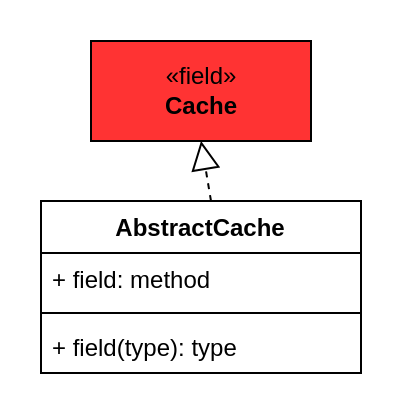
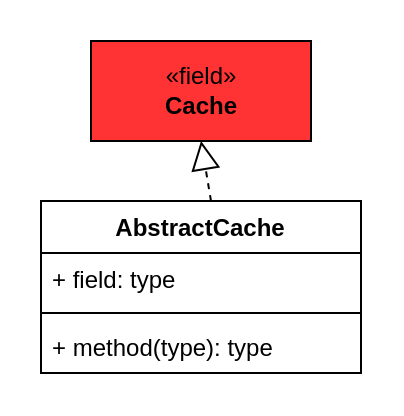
(137, 280) -> (124, 280)
(164, 348) -> (177, 348)
